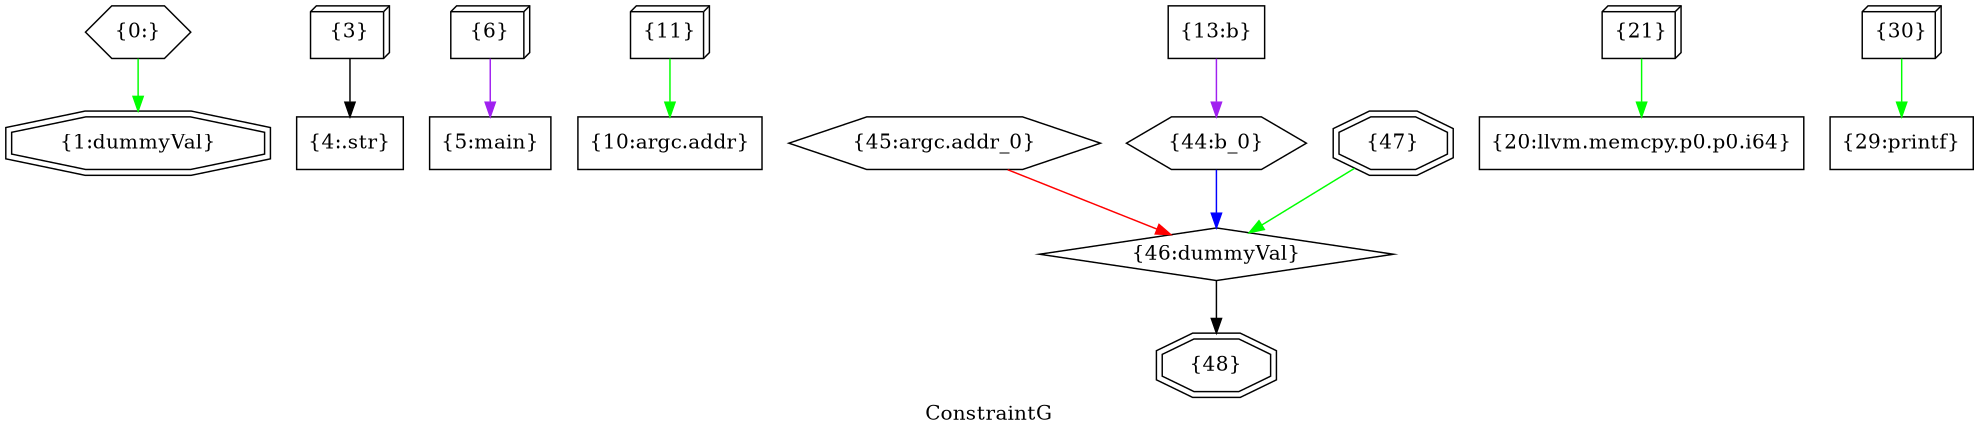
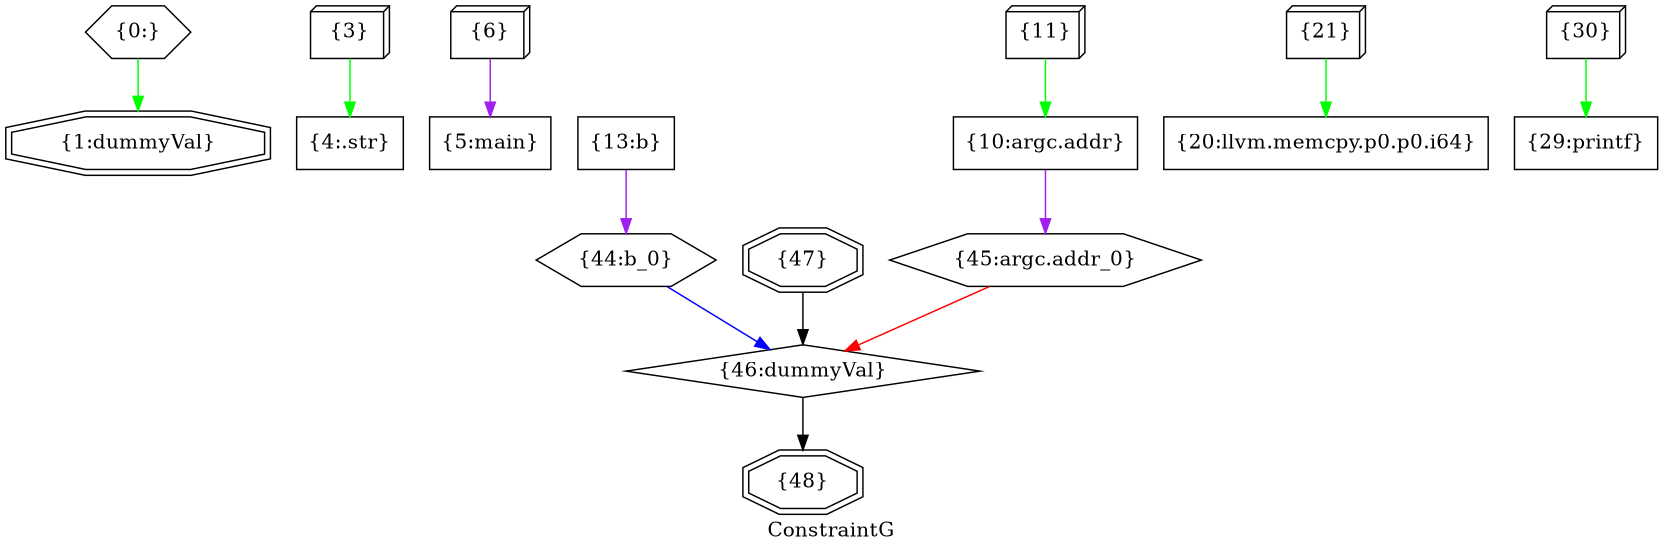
(350, 80) -> (350, 80)
none -> (1045, 194)
(1308, 197) -> (803, 311)
